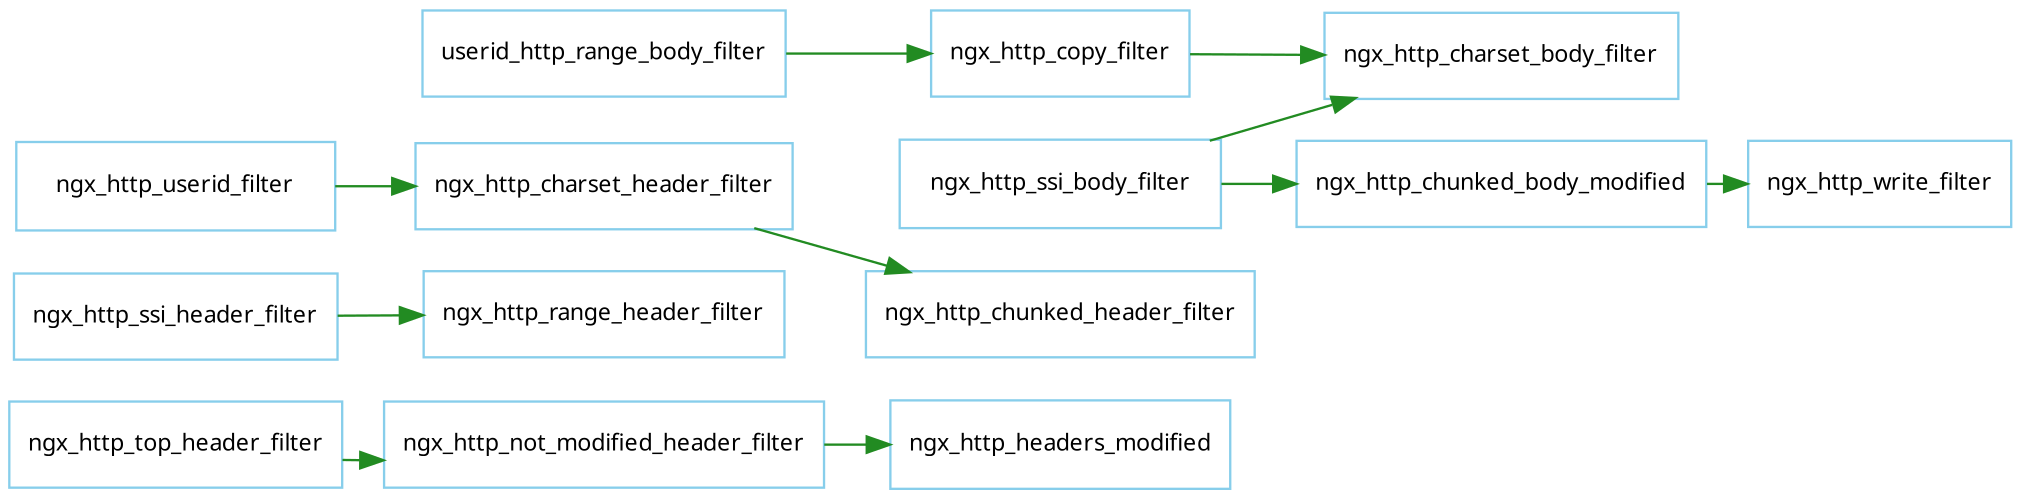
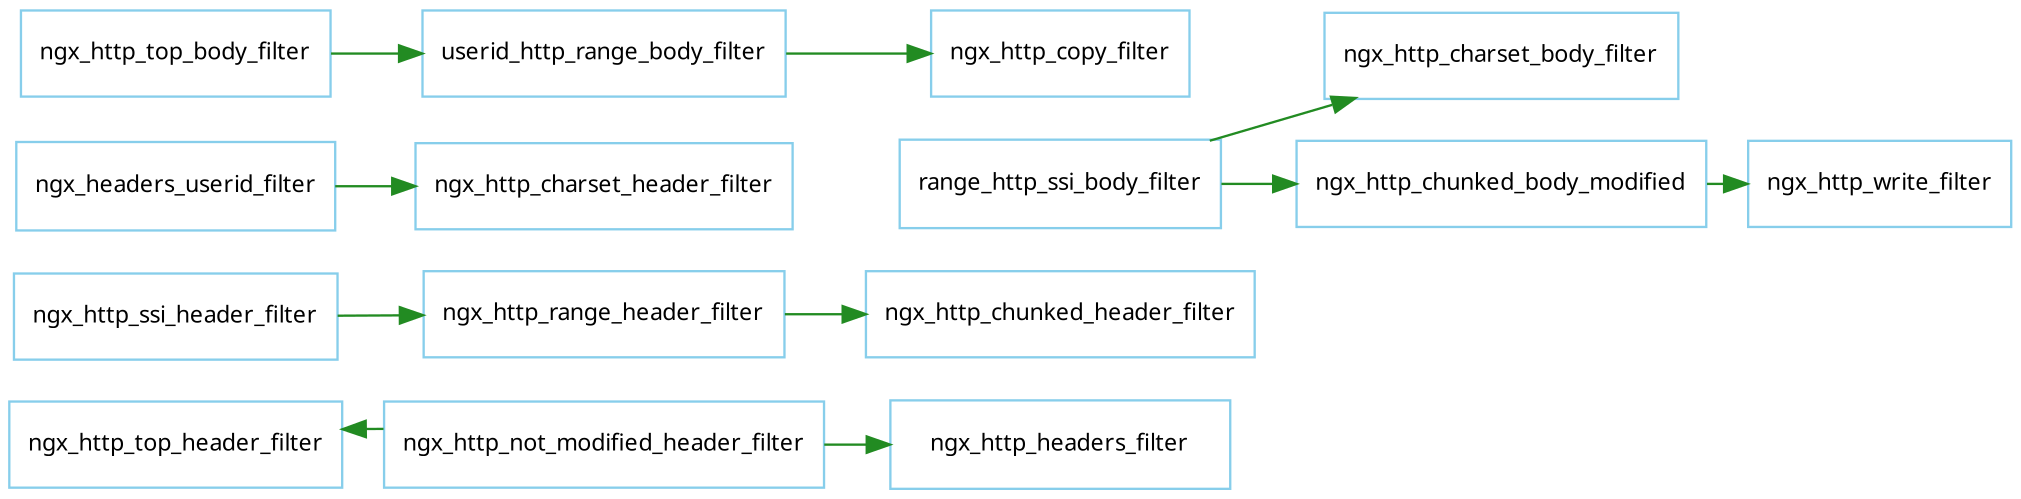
none -> (176, 54)
(1246, 55) -> none
(1060, 184) -> (1060, 184)
(176, 186) -> (176, 186)
(821, 247) -> (814, 314)
(1060, 445) -> (1060, 445)
(351, 460) -> (375, 429)
